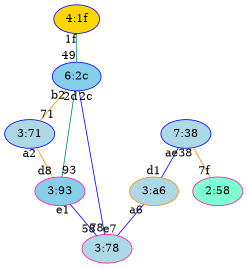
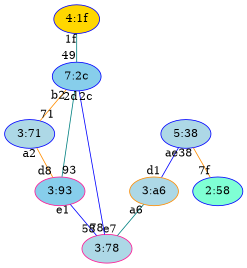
(77, 77) -> (77, 77)
(186, 134) -> (186, 134)
(218, 191) -> (218, 191)
(130, 220) -> (130, 220)
